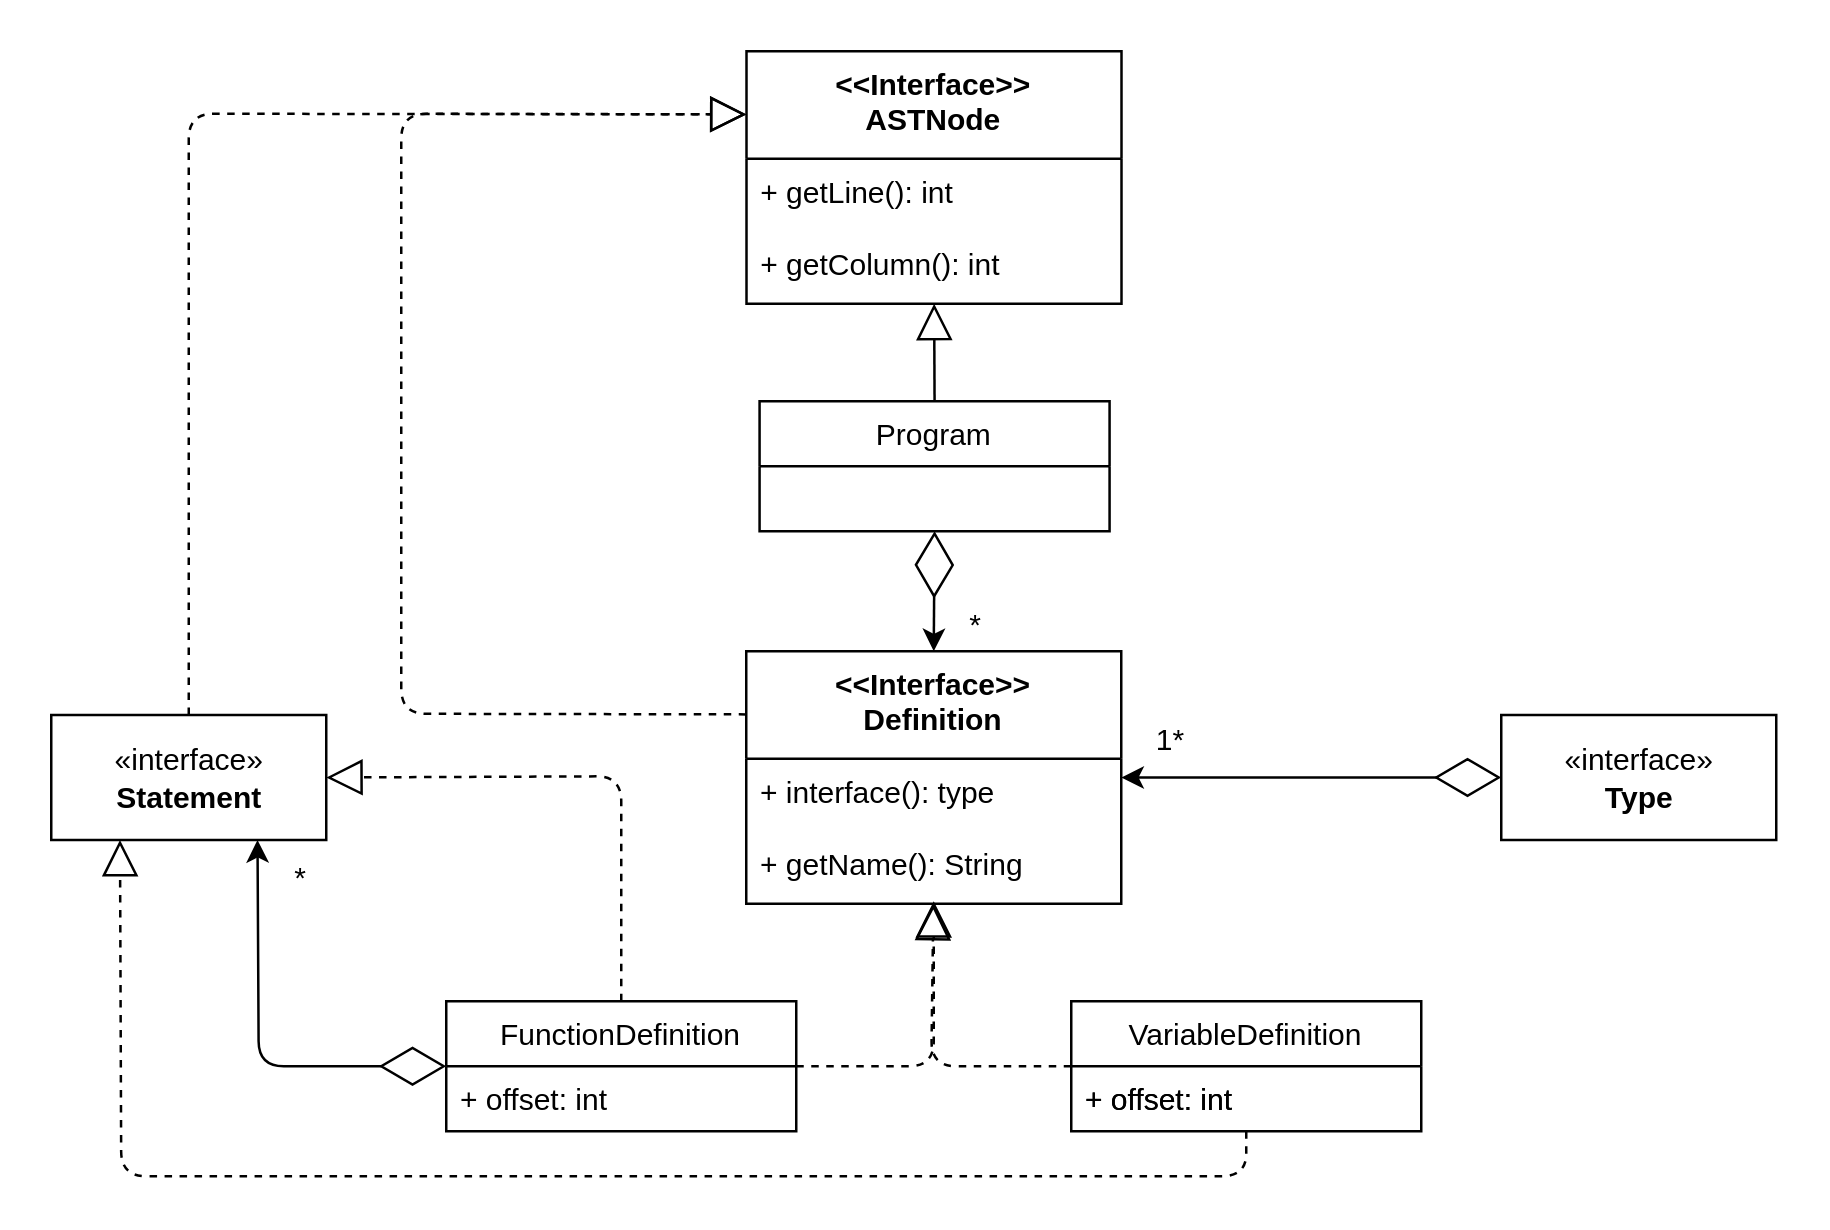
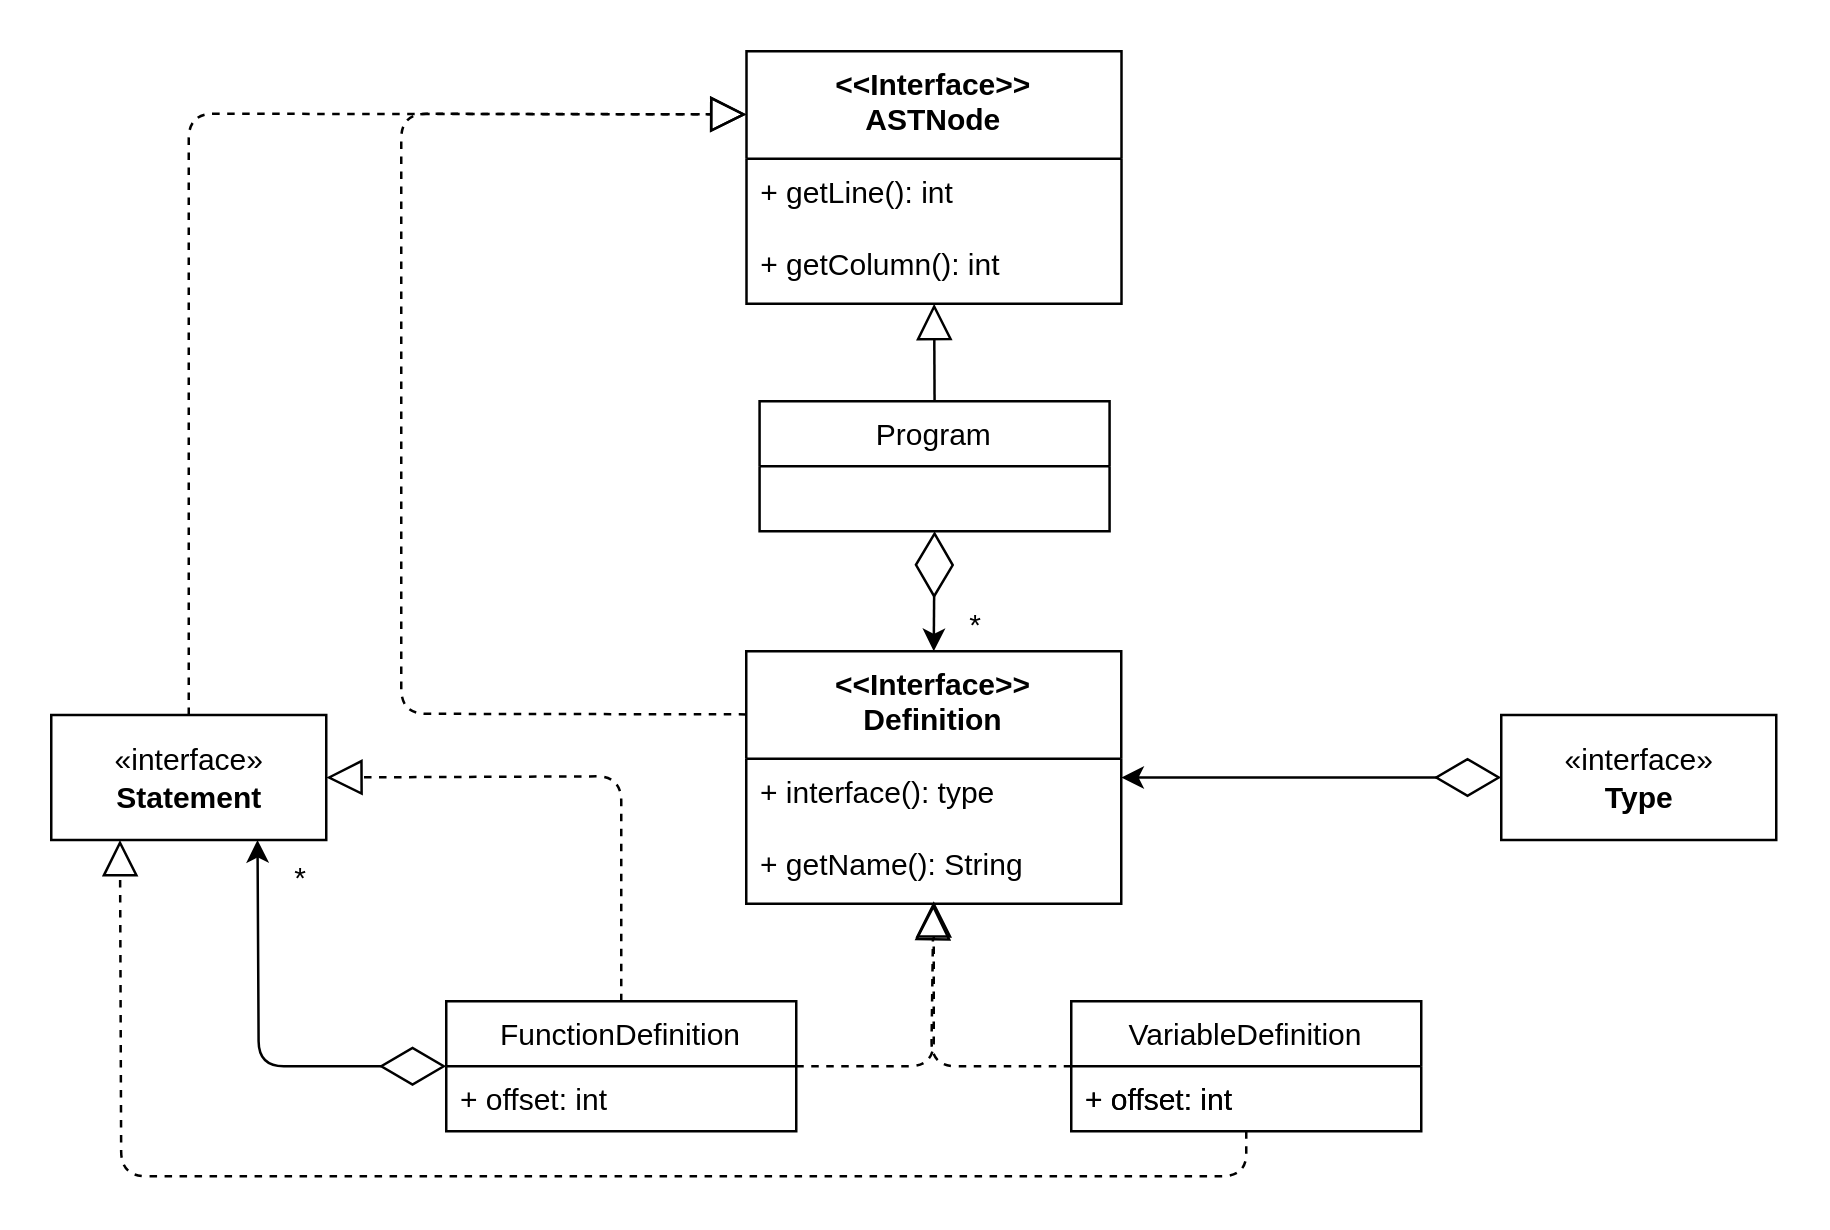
(1171, 740) -> none
